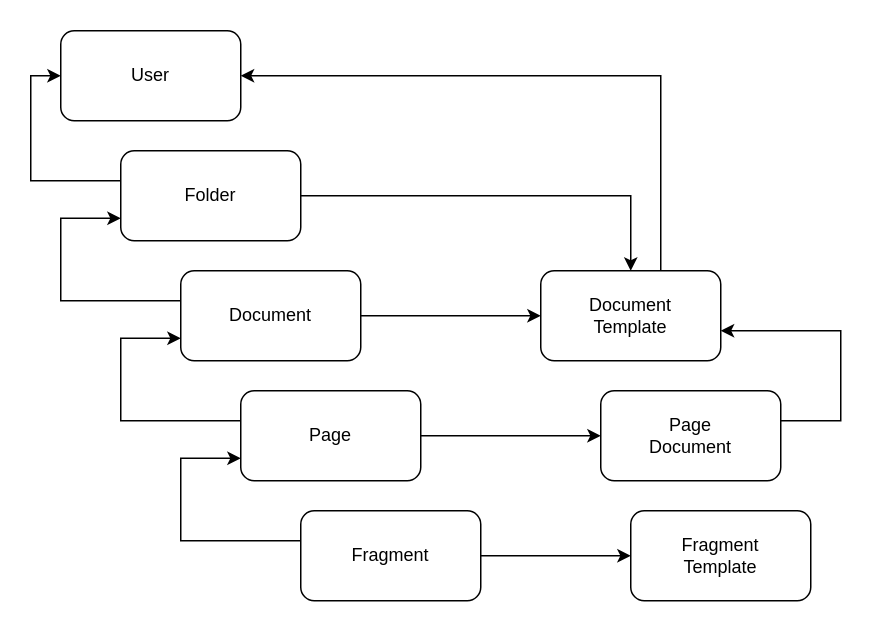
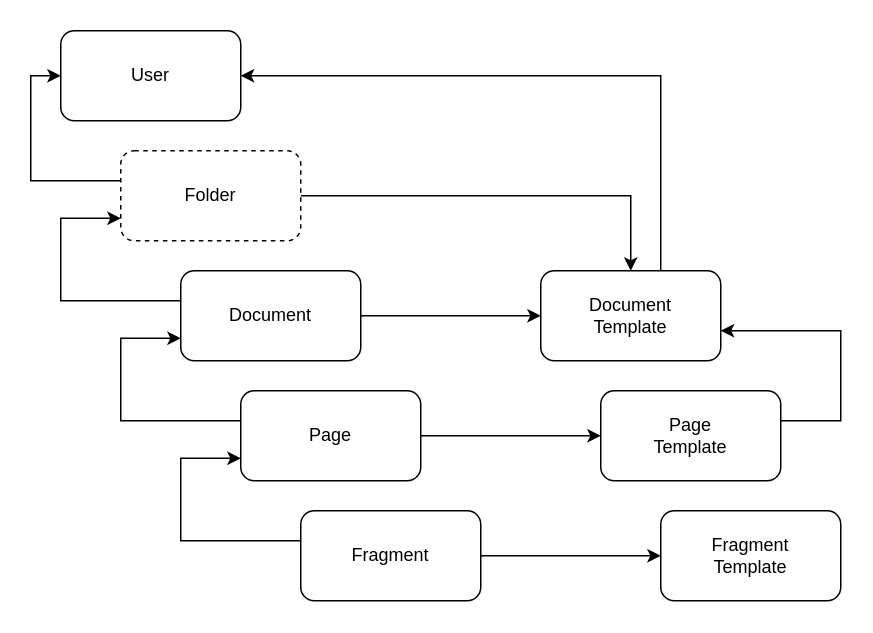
(211, 196) -> (211, 196)
(691, 436) -> (691, 436)
(721, 556) -> (751, 556)
